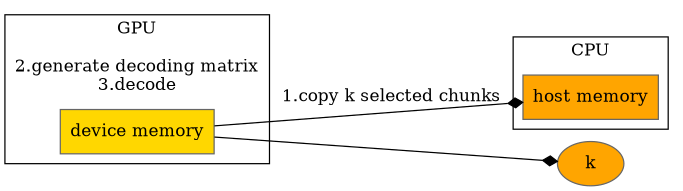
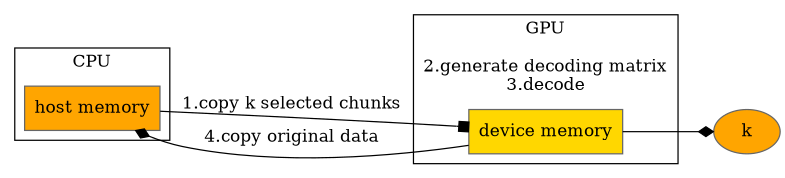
(391, 97) -> (292, 137)
none -> (308, 118)
